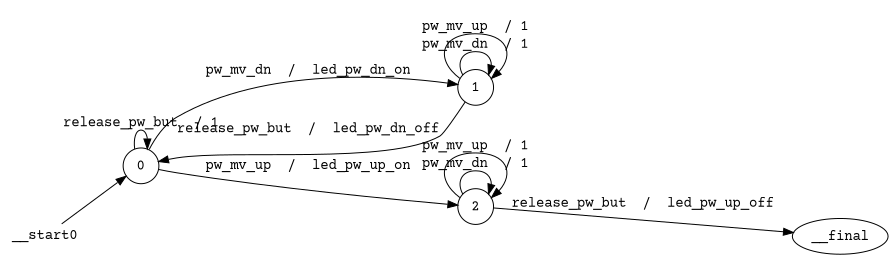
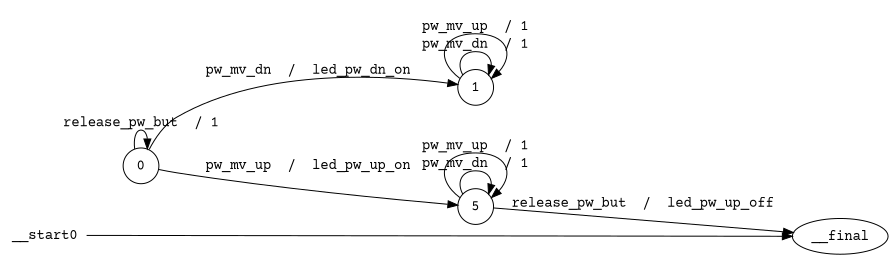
(326, 154) -> none
(90, 203) -> (434, 236)
(476, 207) -> (476, 207)
